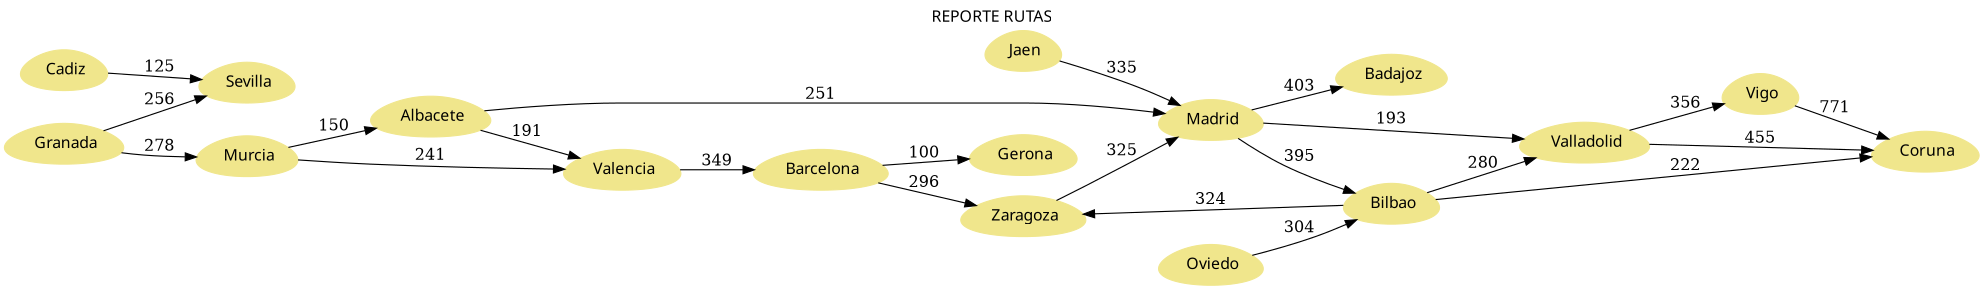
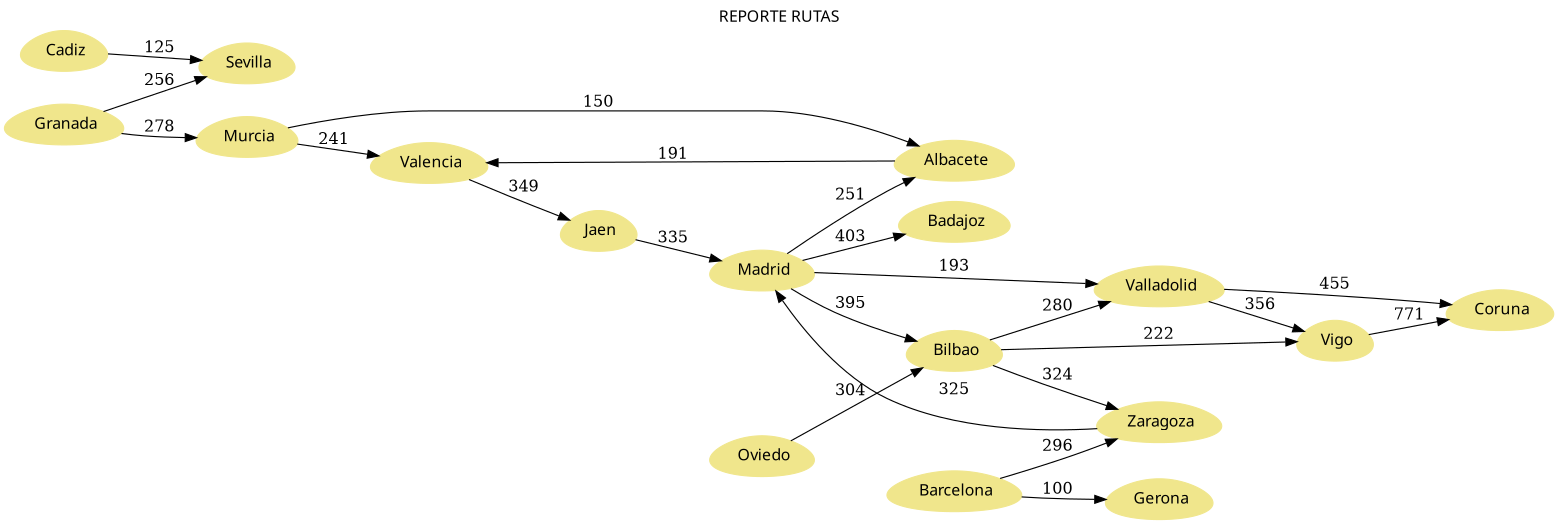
(819, 103) -> (845, 216)
(712, 170) -> (514, 198)
(1648, 179) -> (1143, 346)
